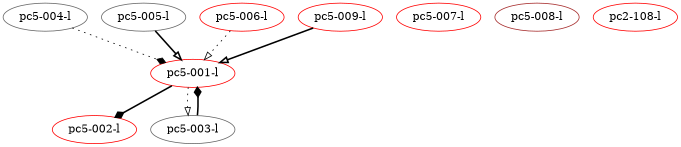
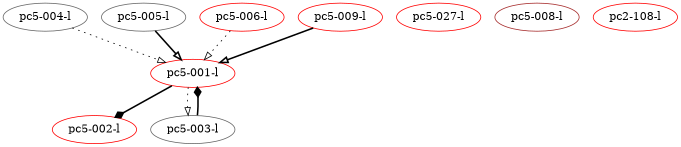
(439, 17) -> (439, 17)
(115, 44) -> (115, 44)
